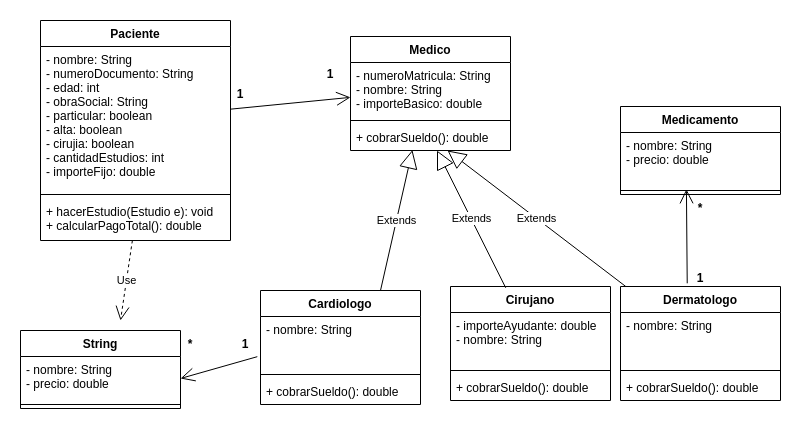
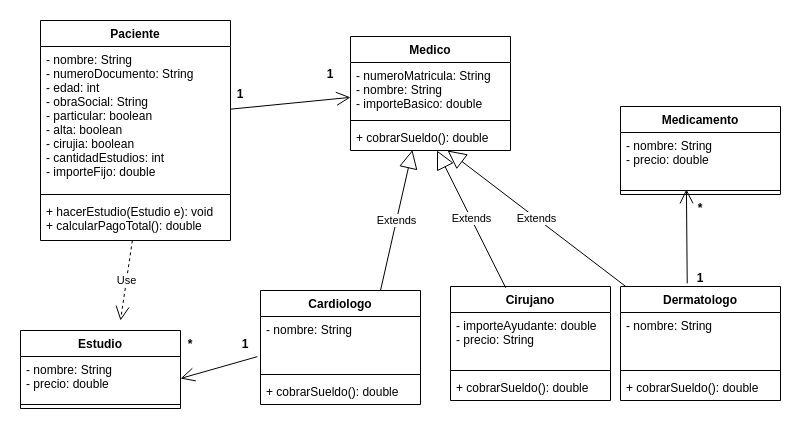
(532, 326) -> (532, 326)
(100, 344) -> (100, 344)
